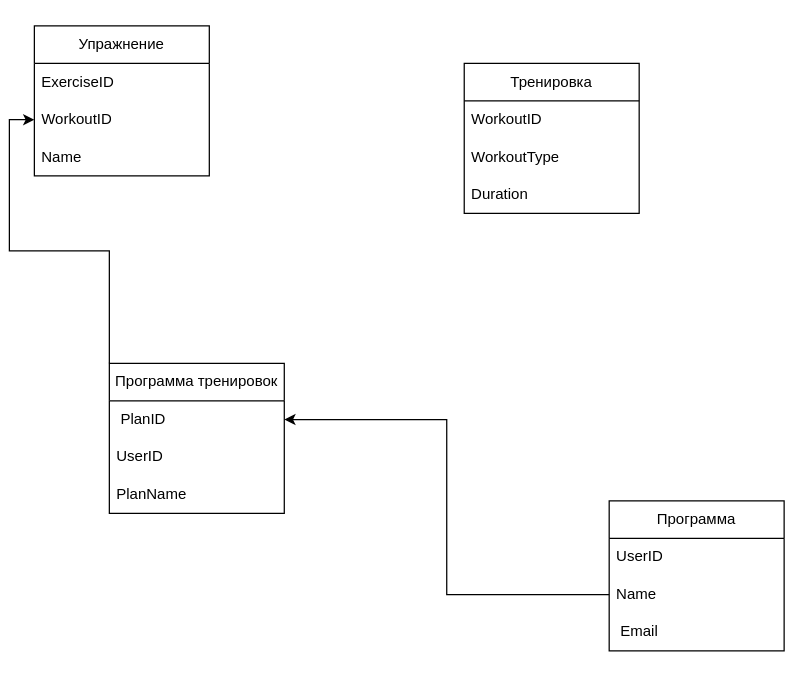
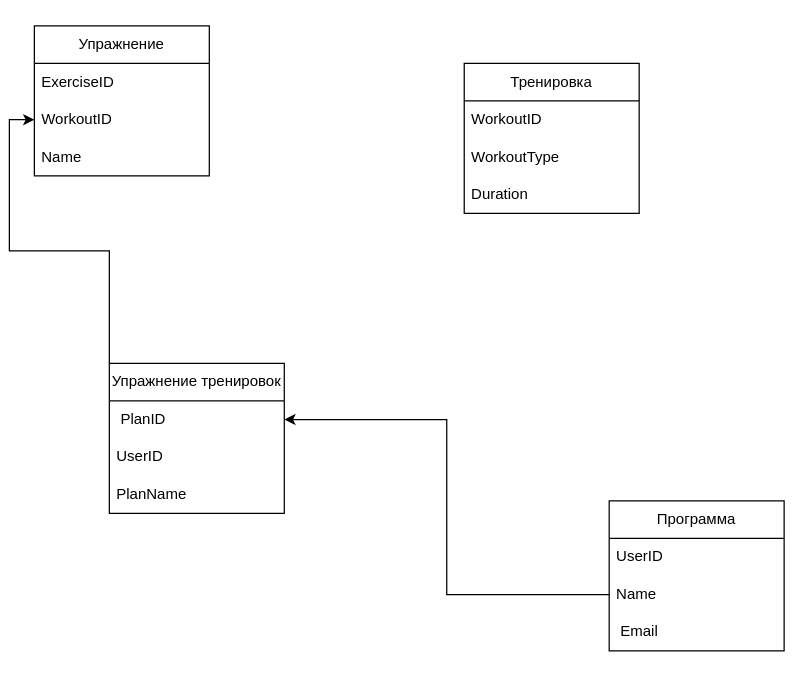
(197, 382) -> (197, 382)
